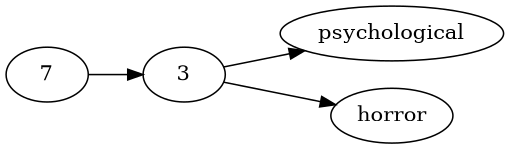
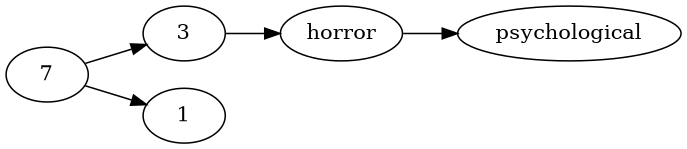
(257, 60) -> (423, 33)
none -> (184, 116)
